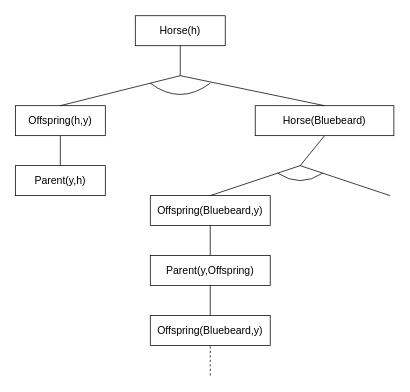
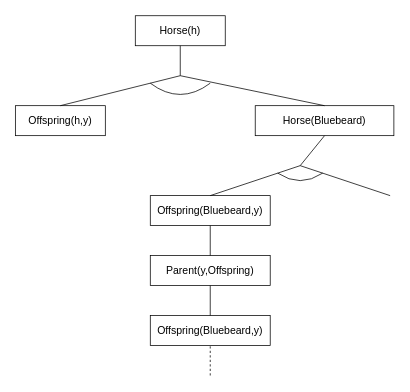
(60, 150) -> none
(60, 180) -> none
